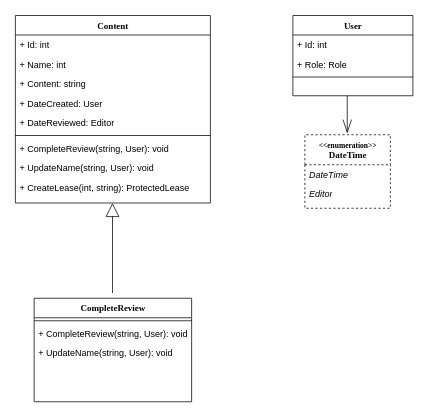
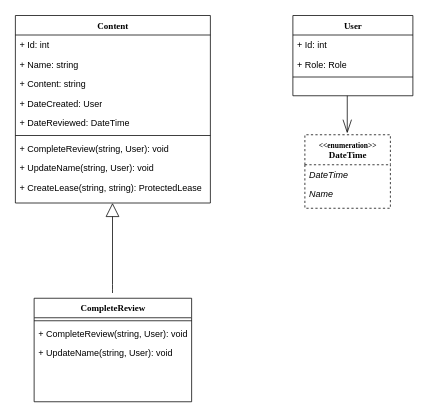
(43, 65) -> (50, 65)
(69, 124) -> (75, 124)
(114, 193) -> (114, 193)
(323, 195) -> (319, 195)
